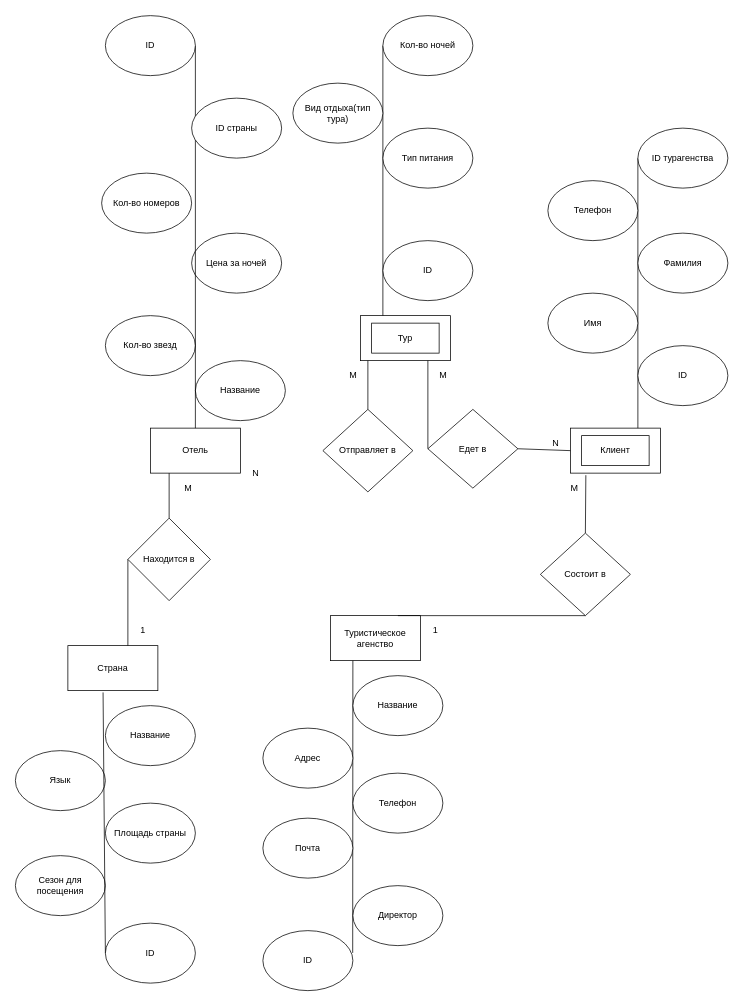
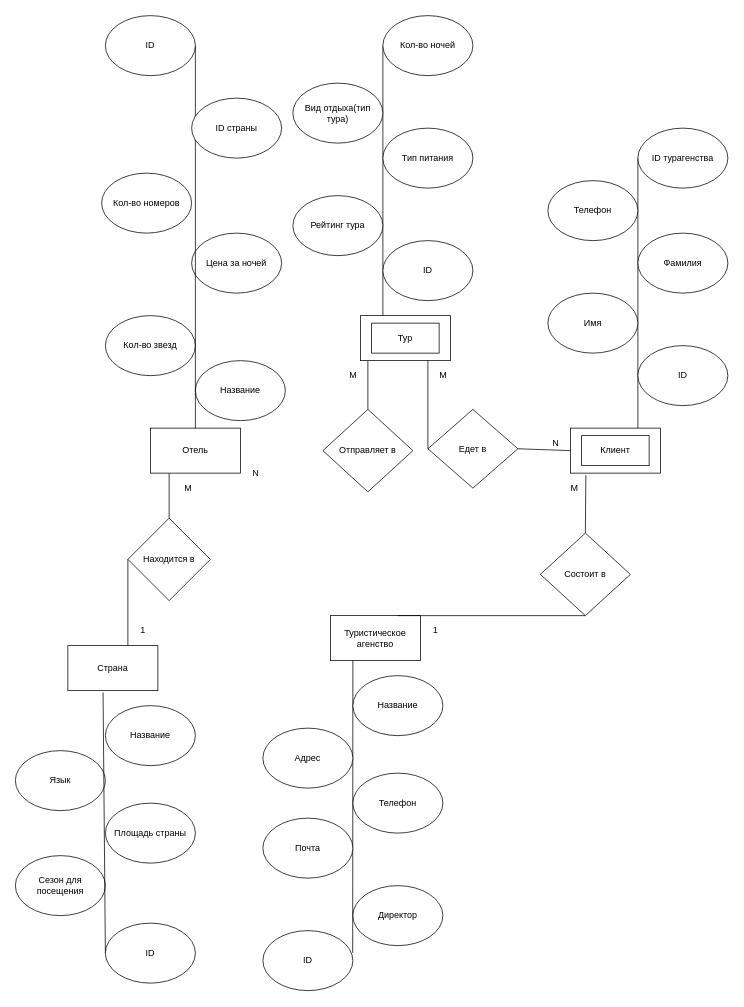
none -> (338, 225)
